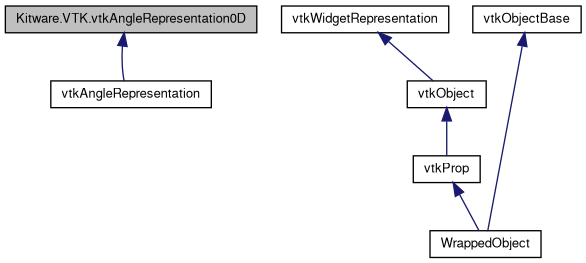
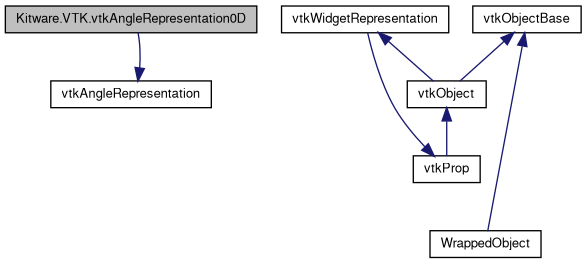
none -> (482, 61)
(122, 64) -> (140, 50)
(469, 213) -> (388, 94)
